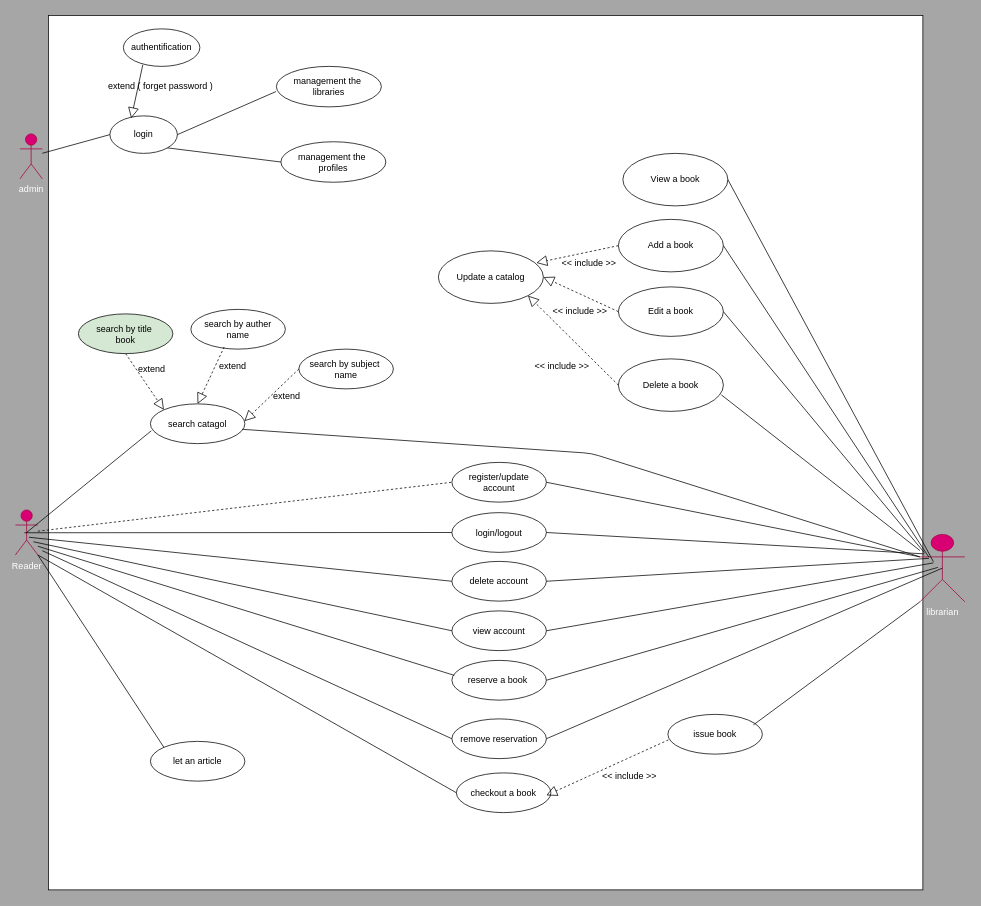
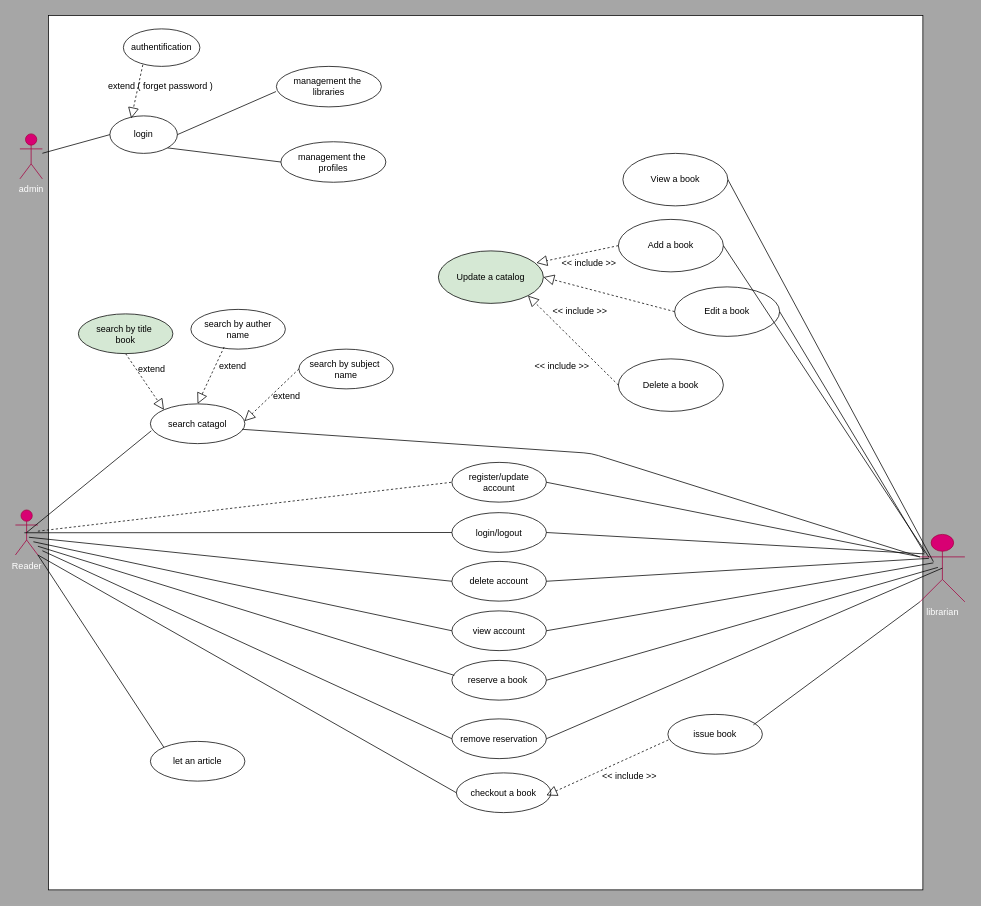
(138, 87) -> (138, 87)
(491, 277) -> (491, 277)
(671, 312) -> (727, 312)
(821, 473) -> none
